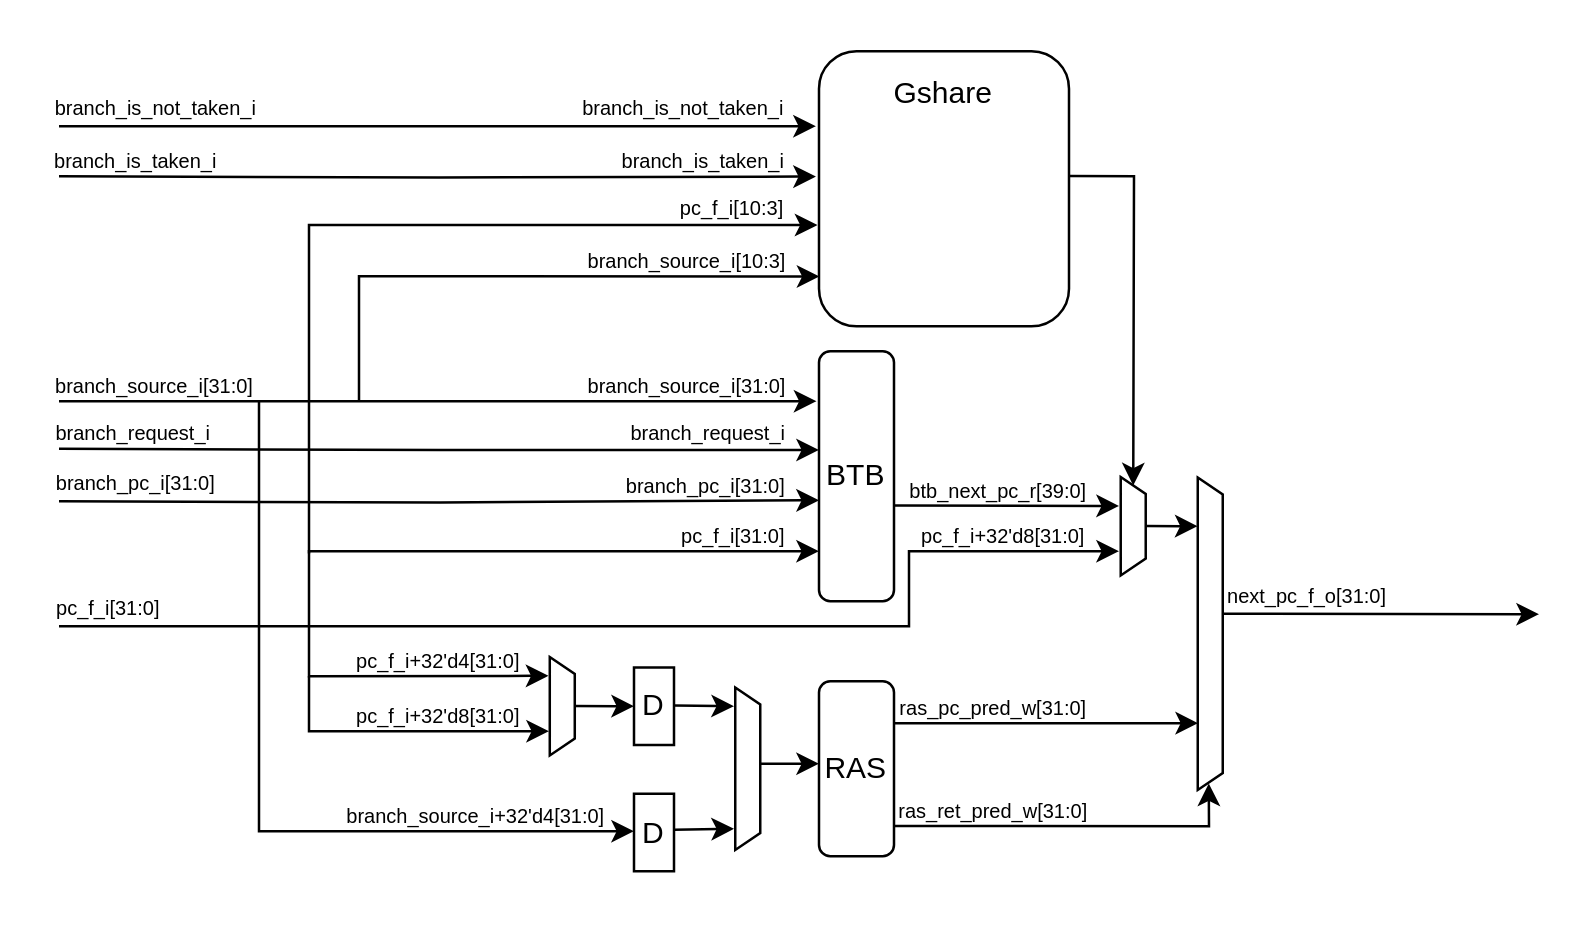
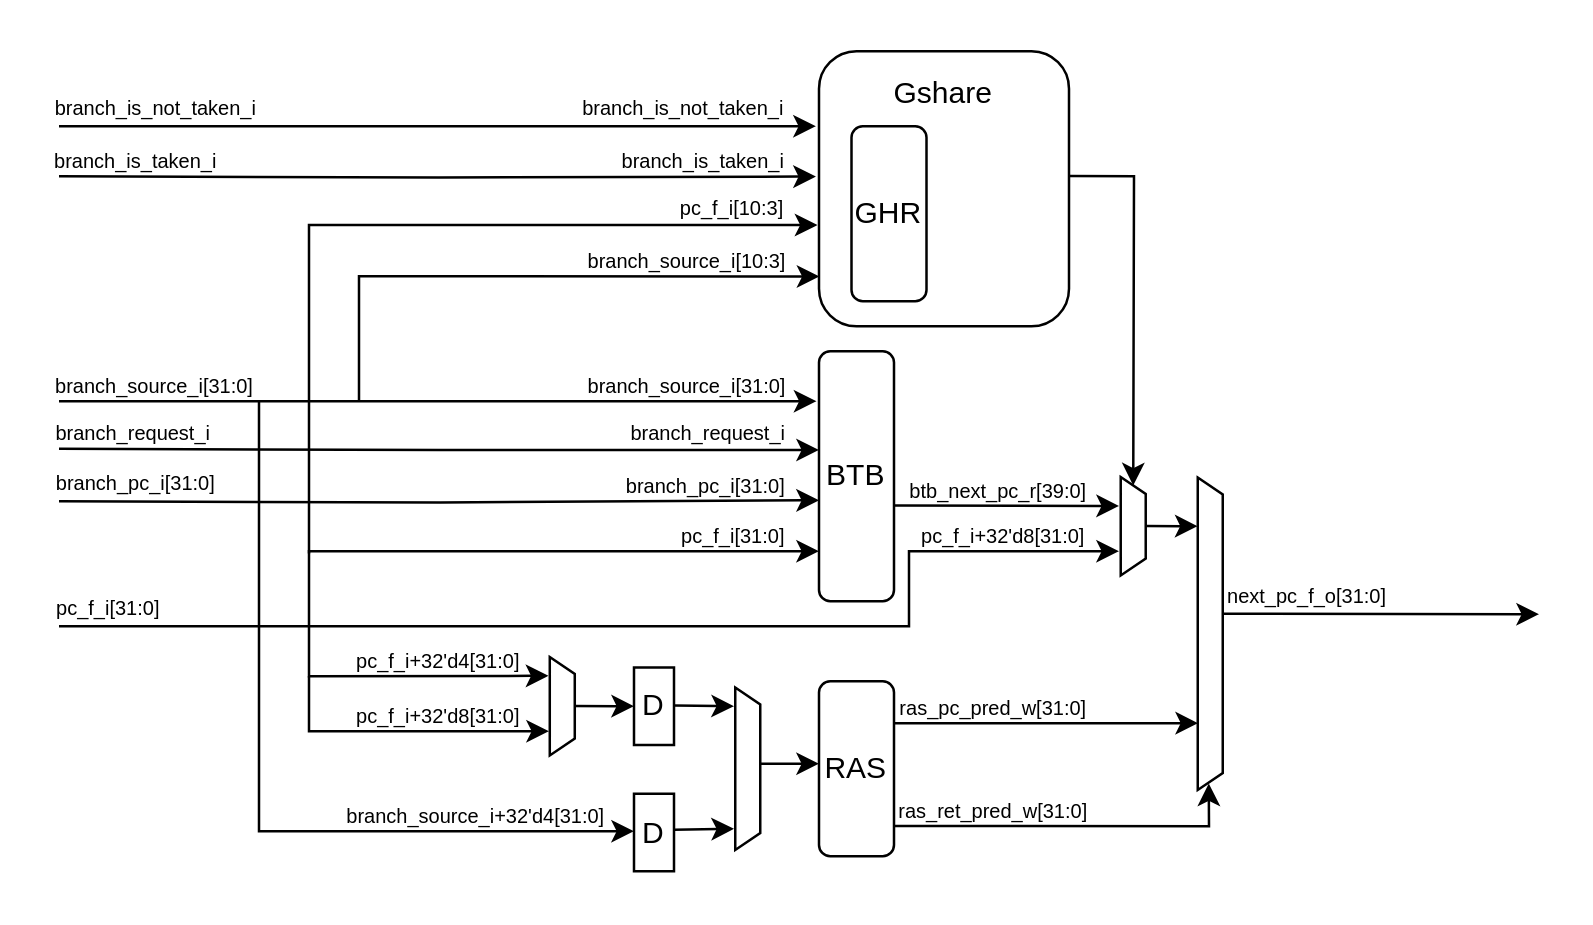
none -> (889, 214)
